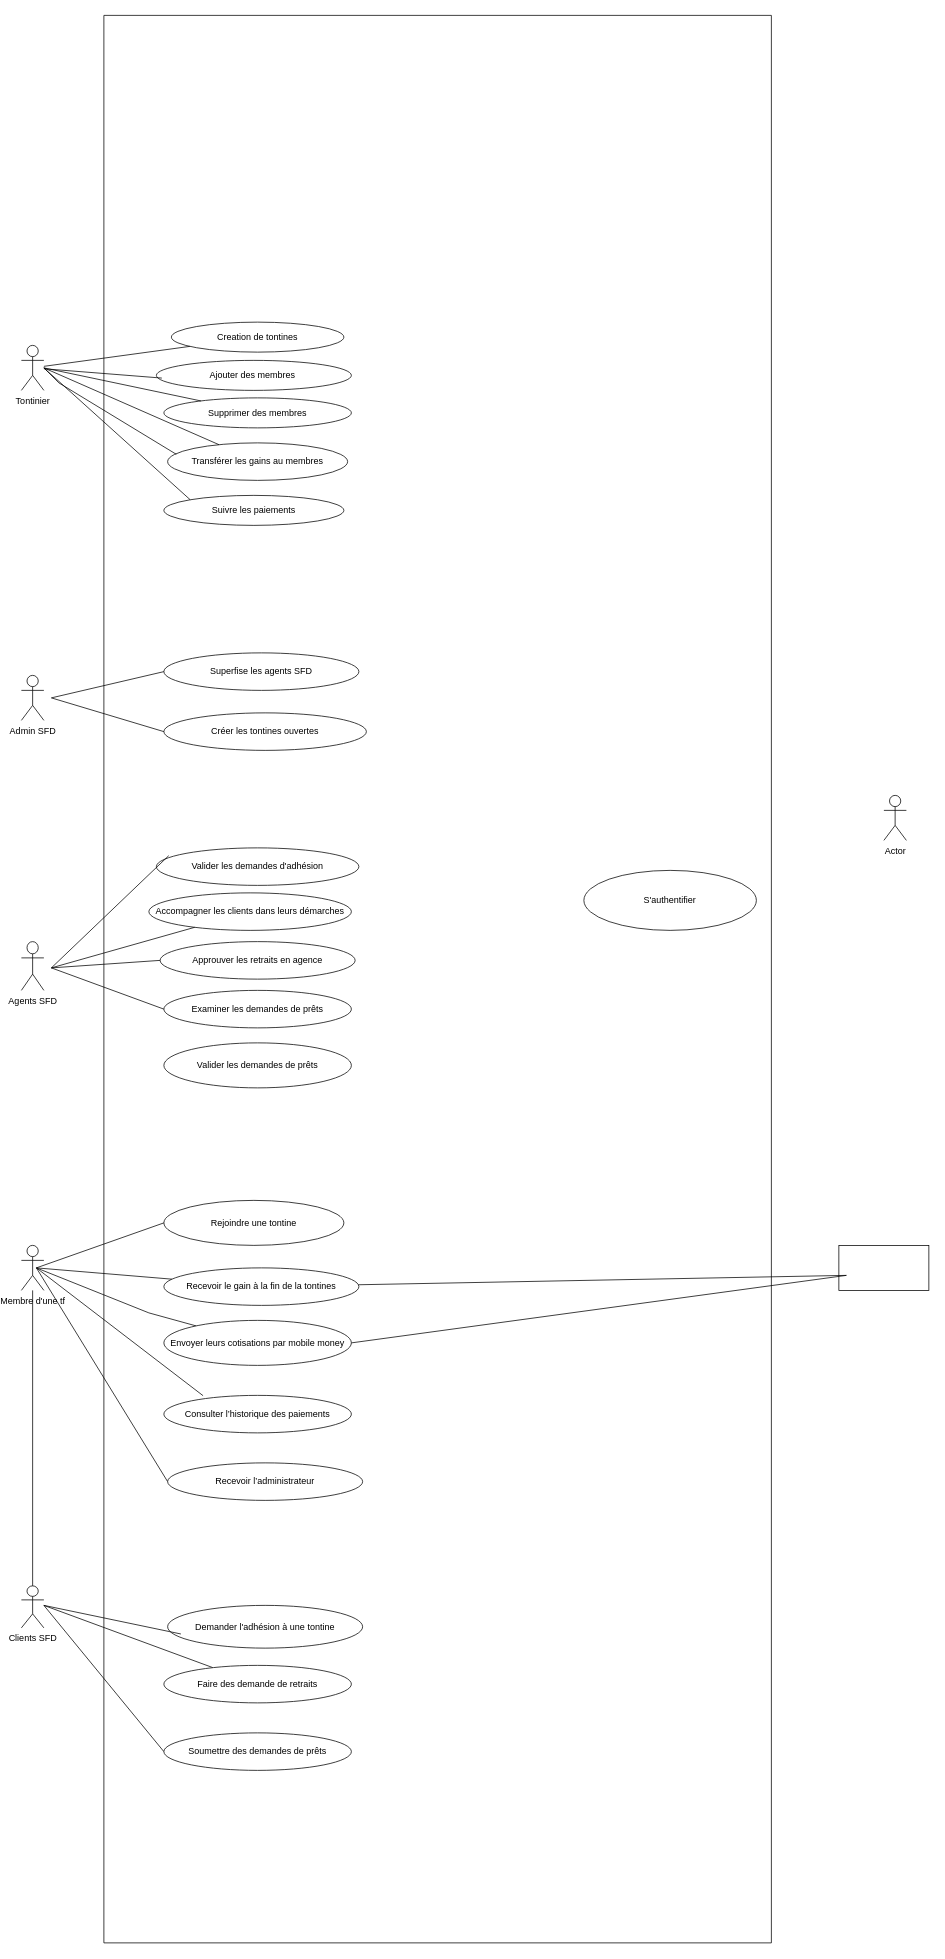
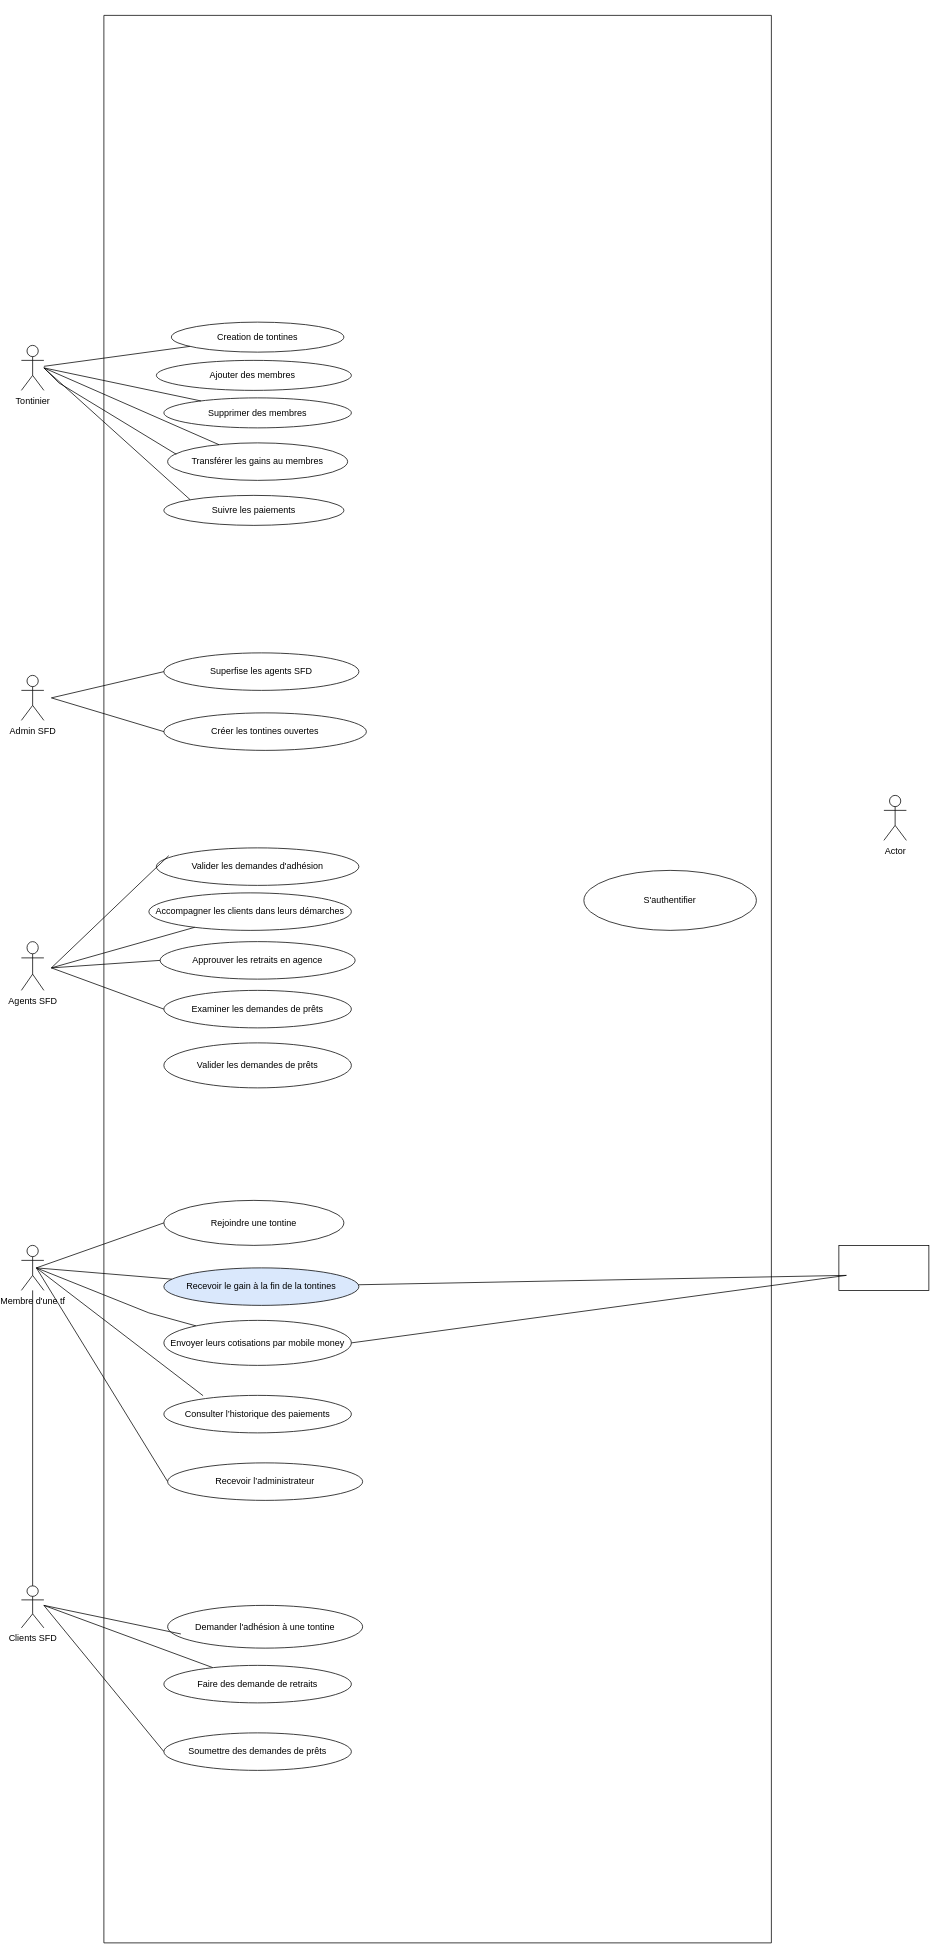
(112, 374) -> none
(261, 1287) -> (261, 1287)
